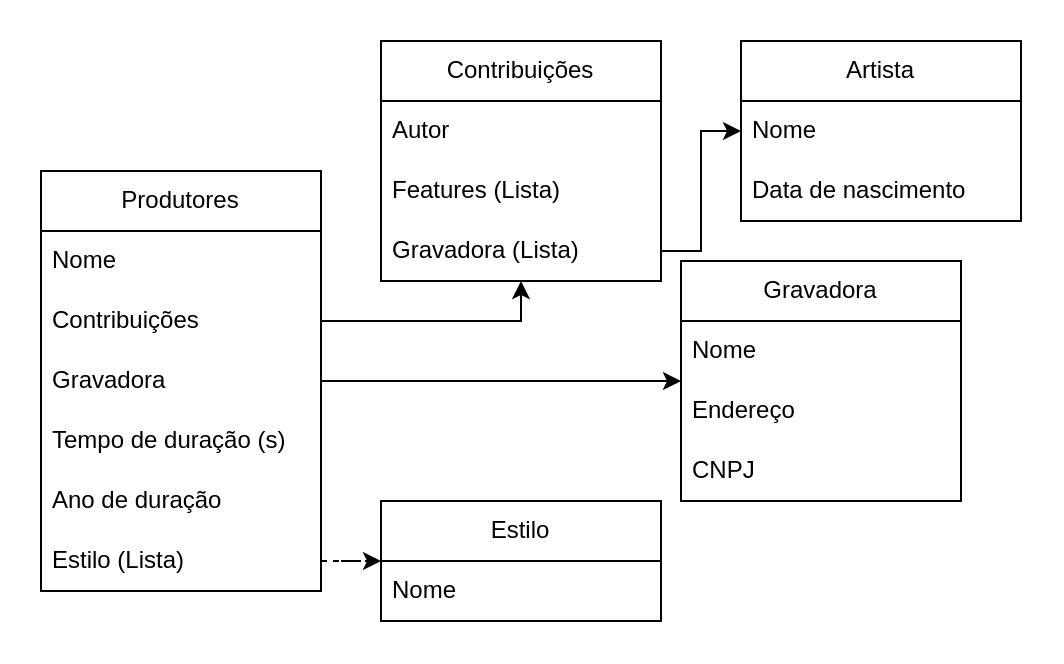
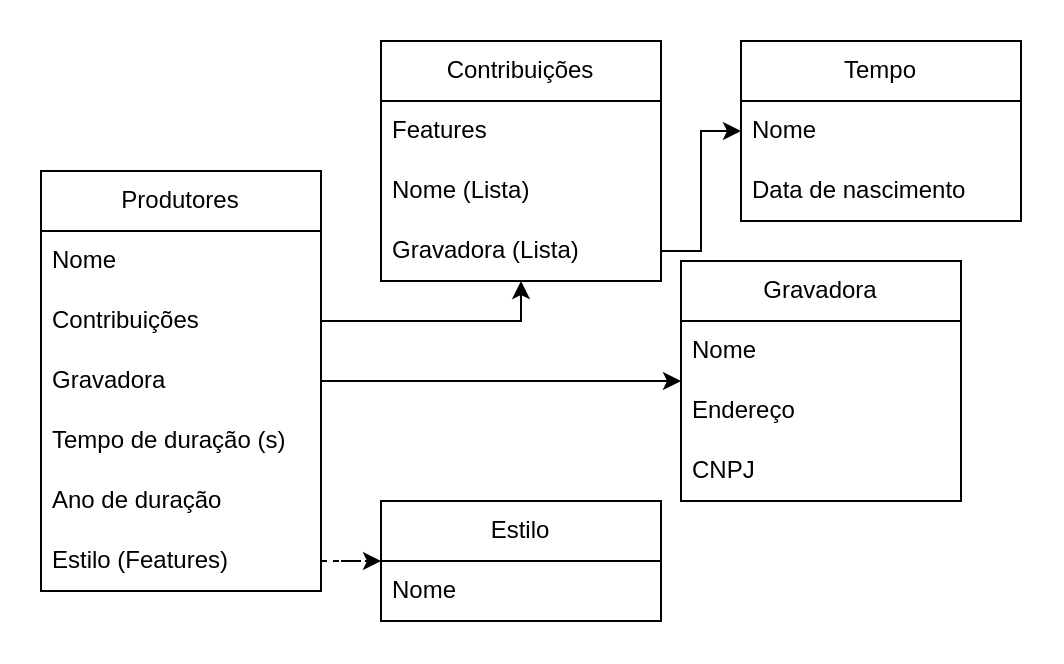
(881, 71) -> (881, 71)
(427, 131) -> (447, 131)
(494, 191) -> (467, 191)
(135, 561) -> (158, 561)
